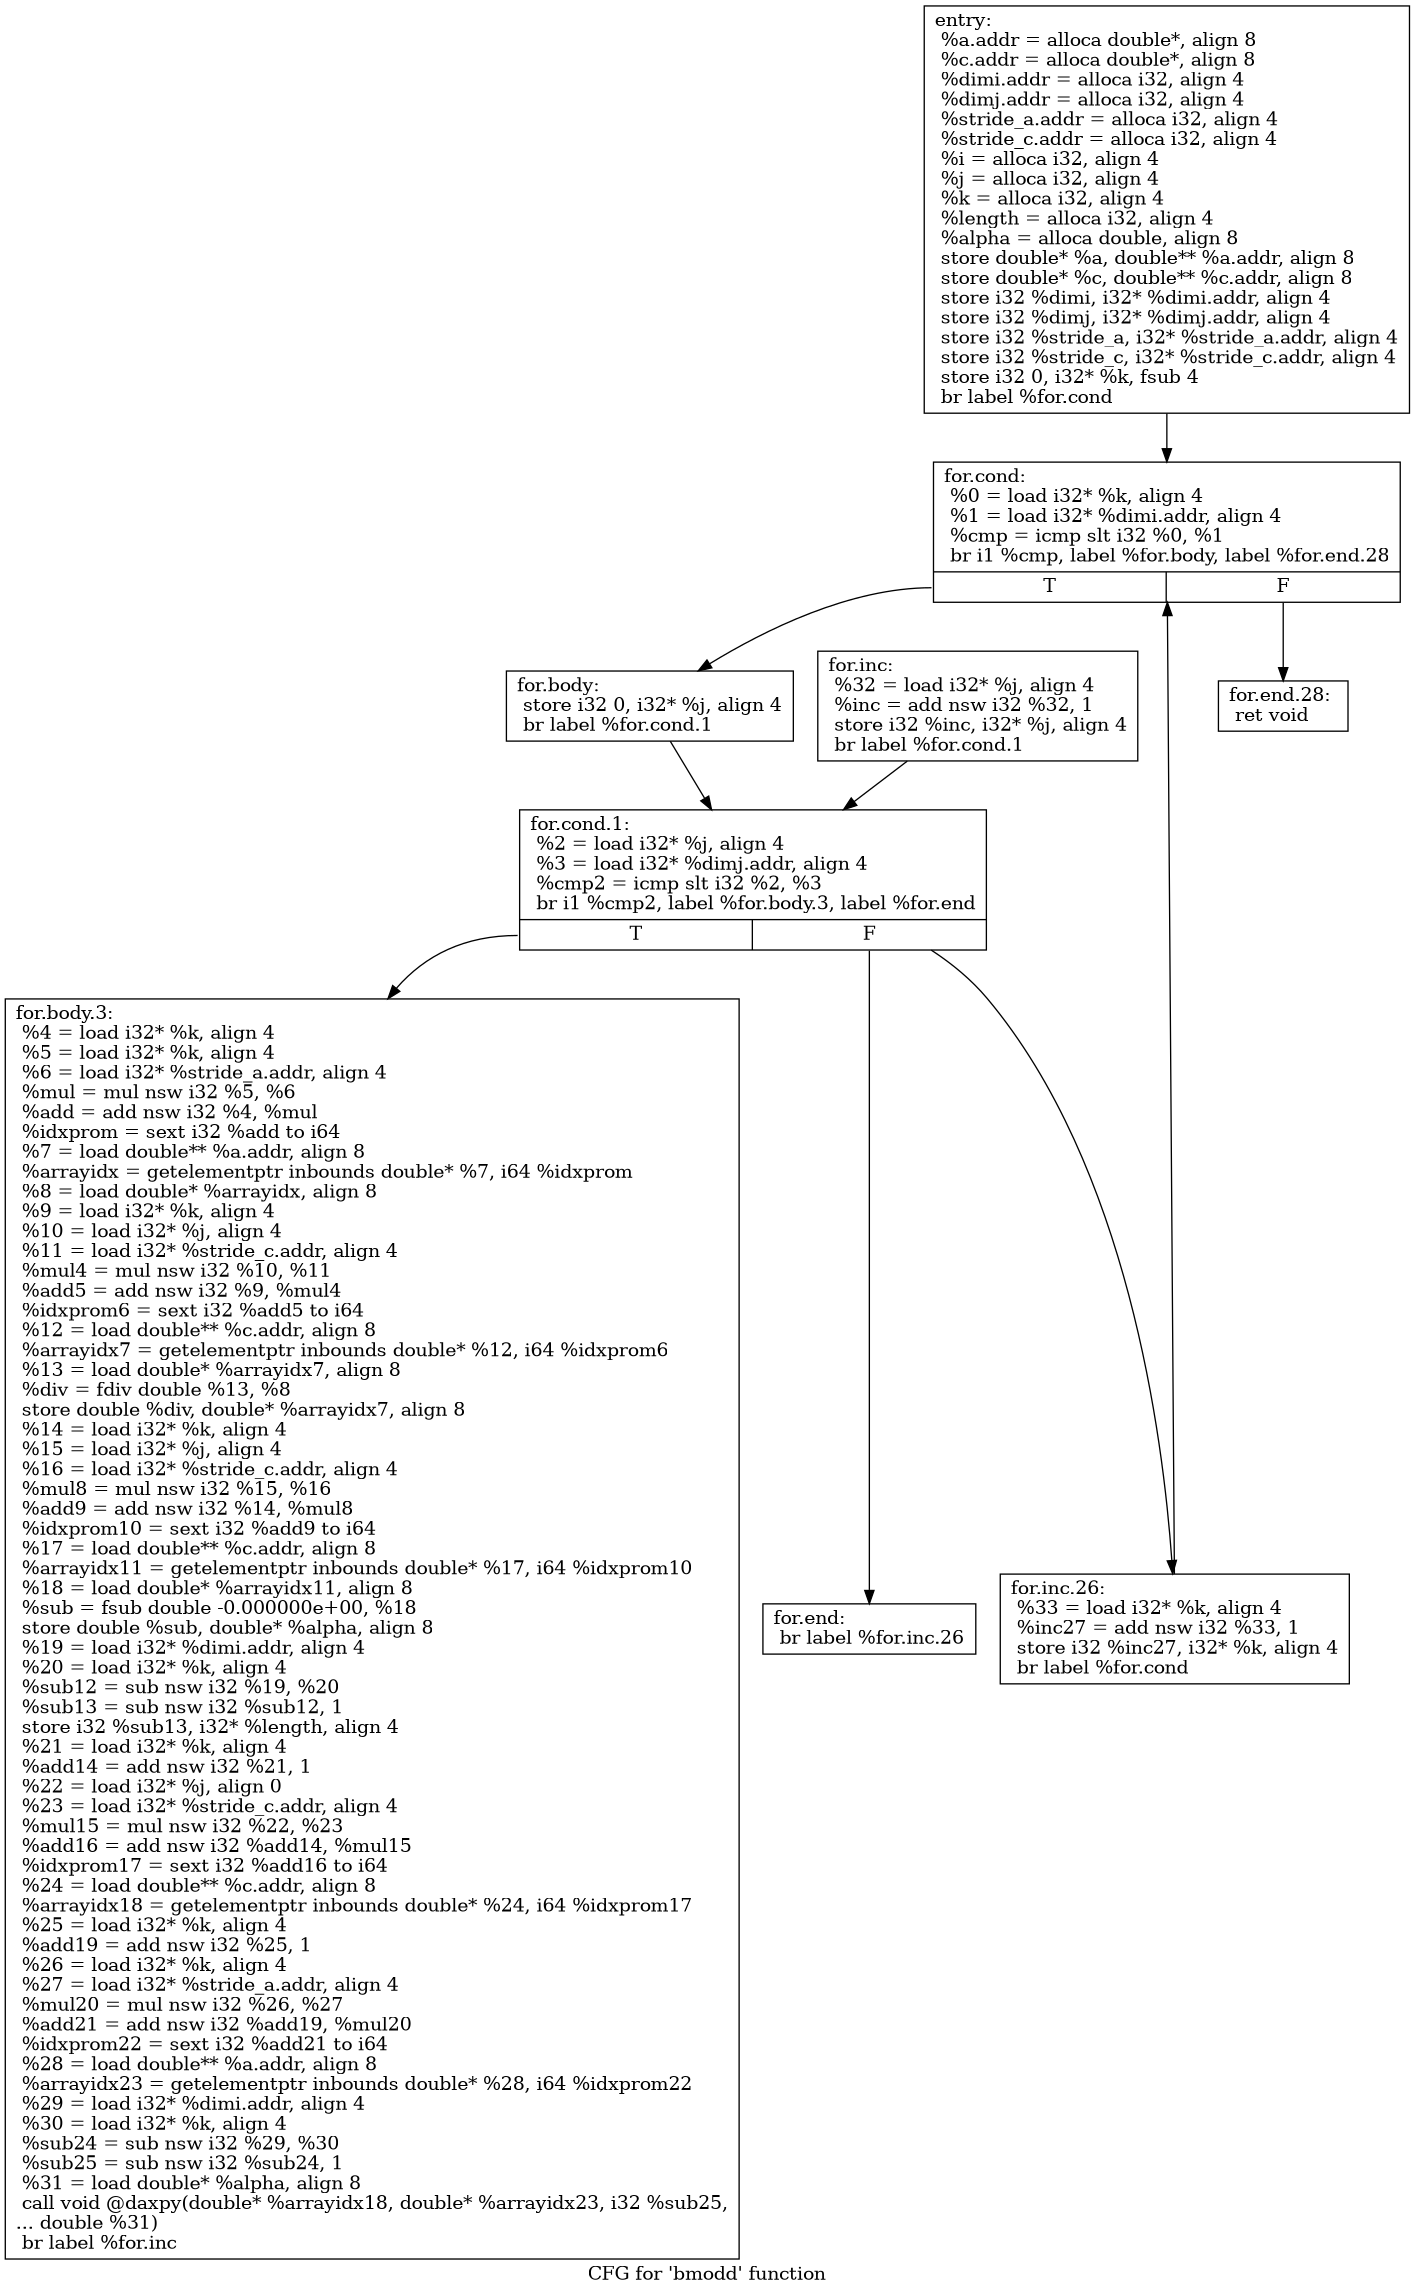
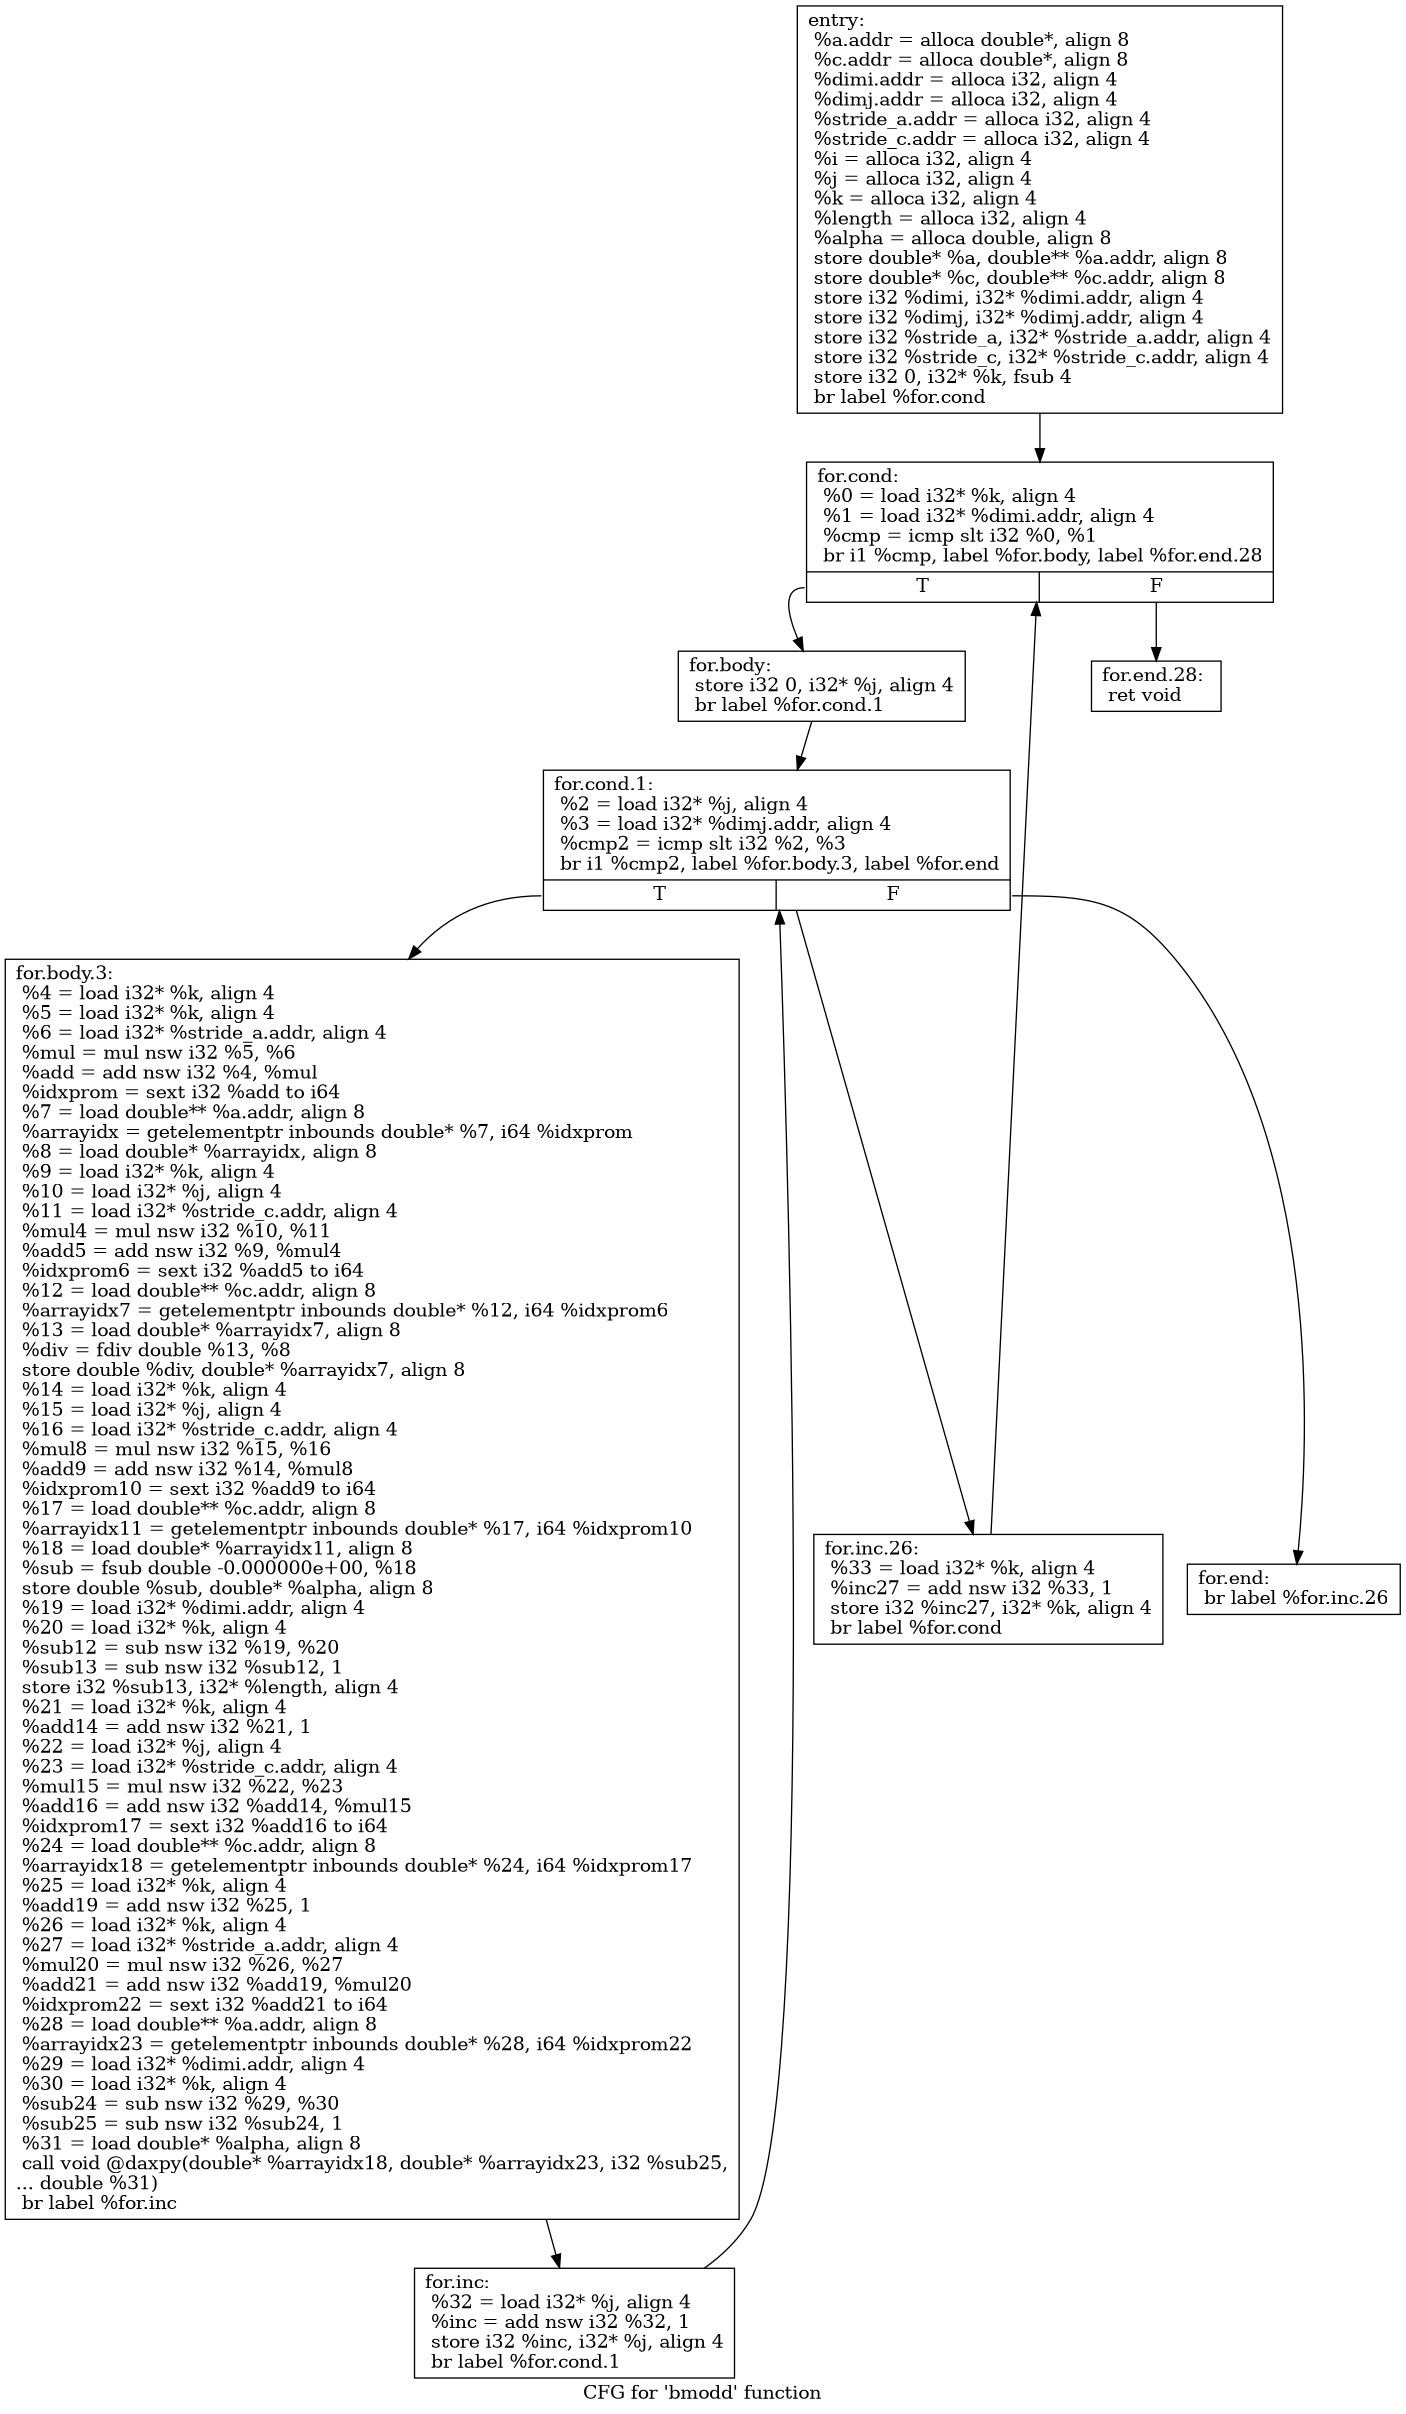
(149, 1787) -> (149, 1747)
none -> (551, 2237)
